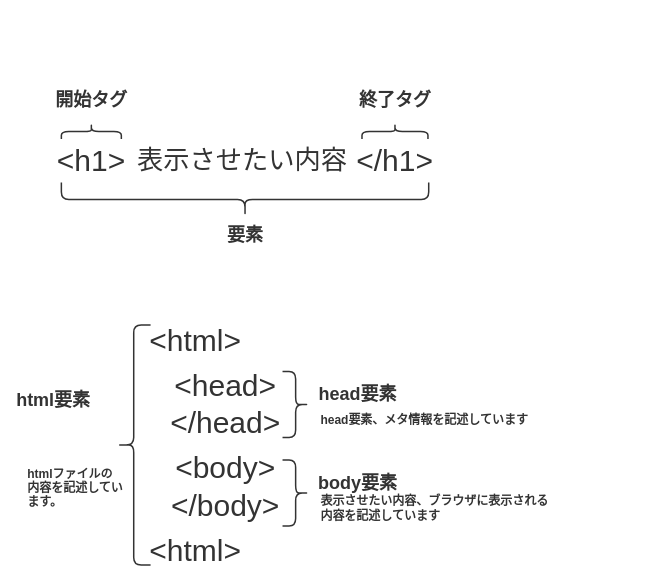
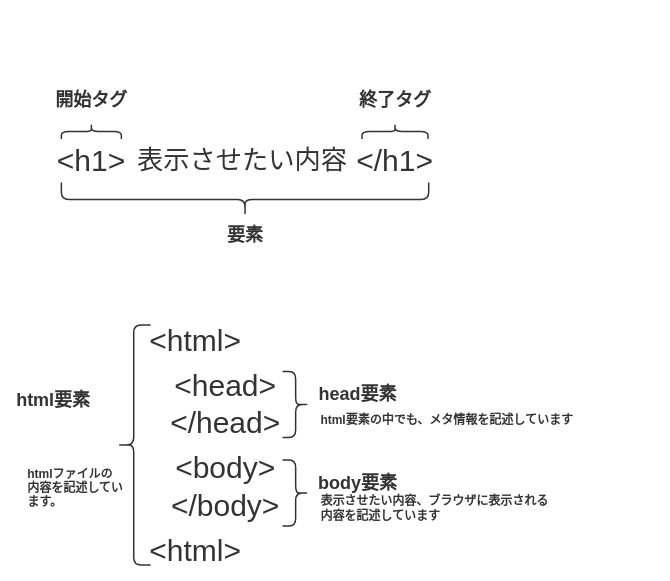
(424, 420) -> (447, 420)
